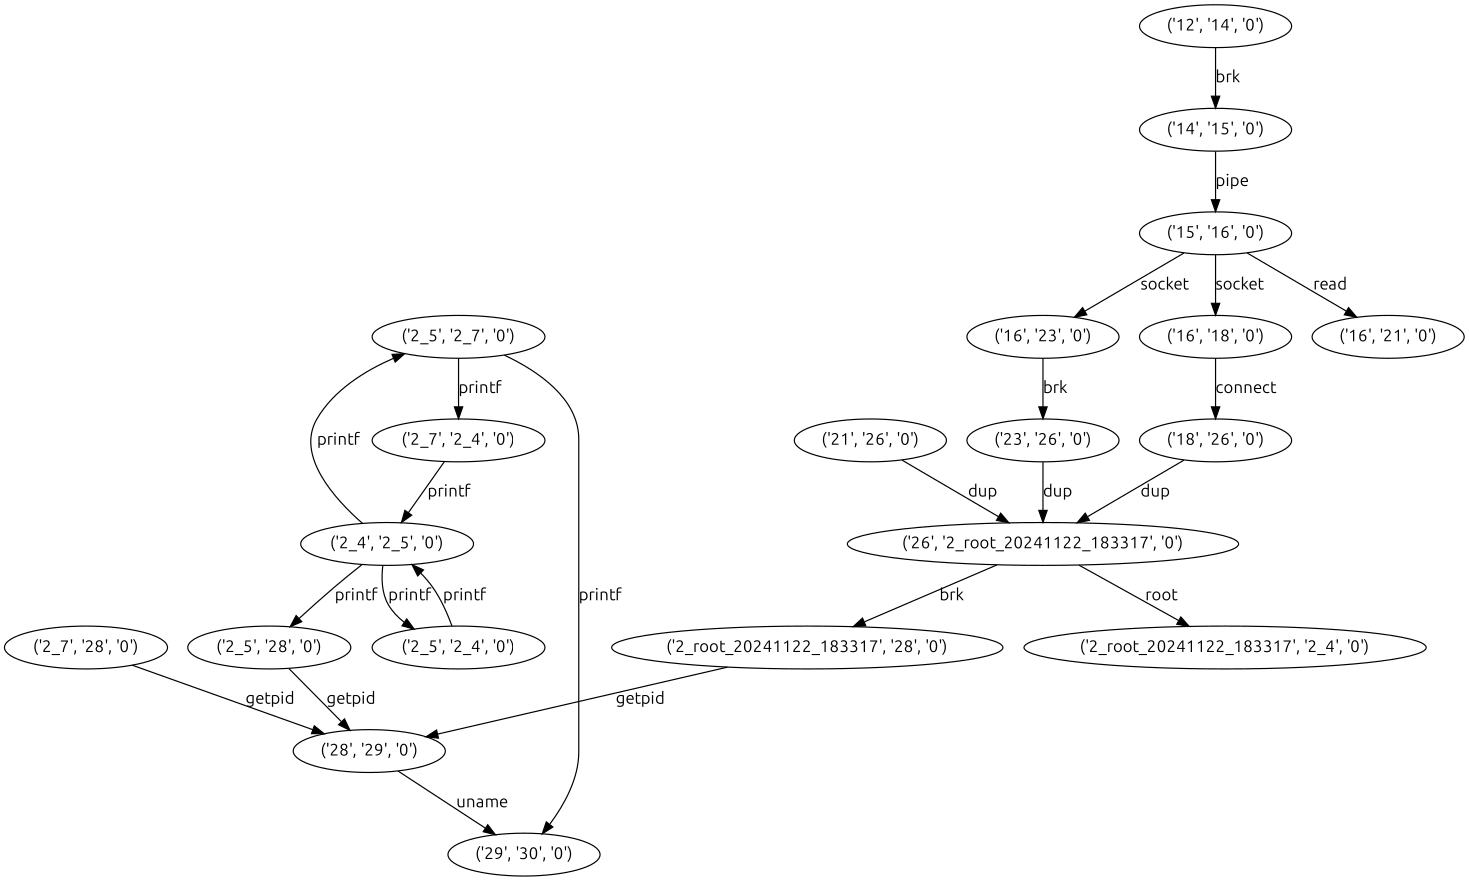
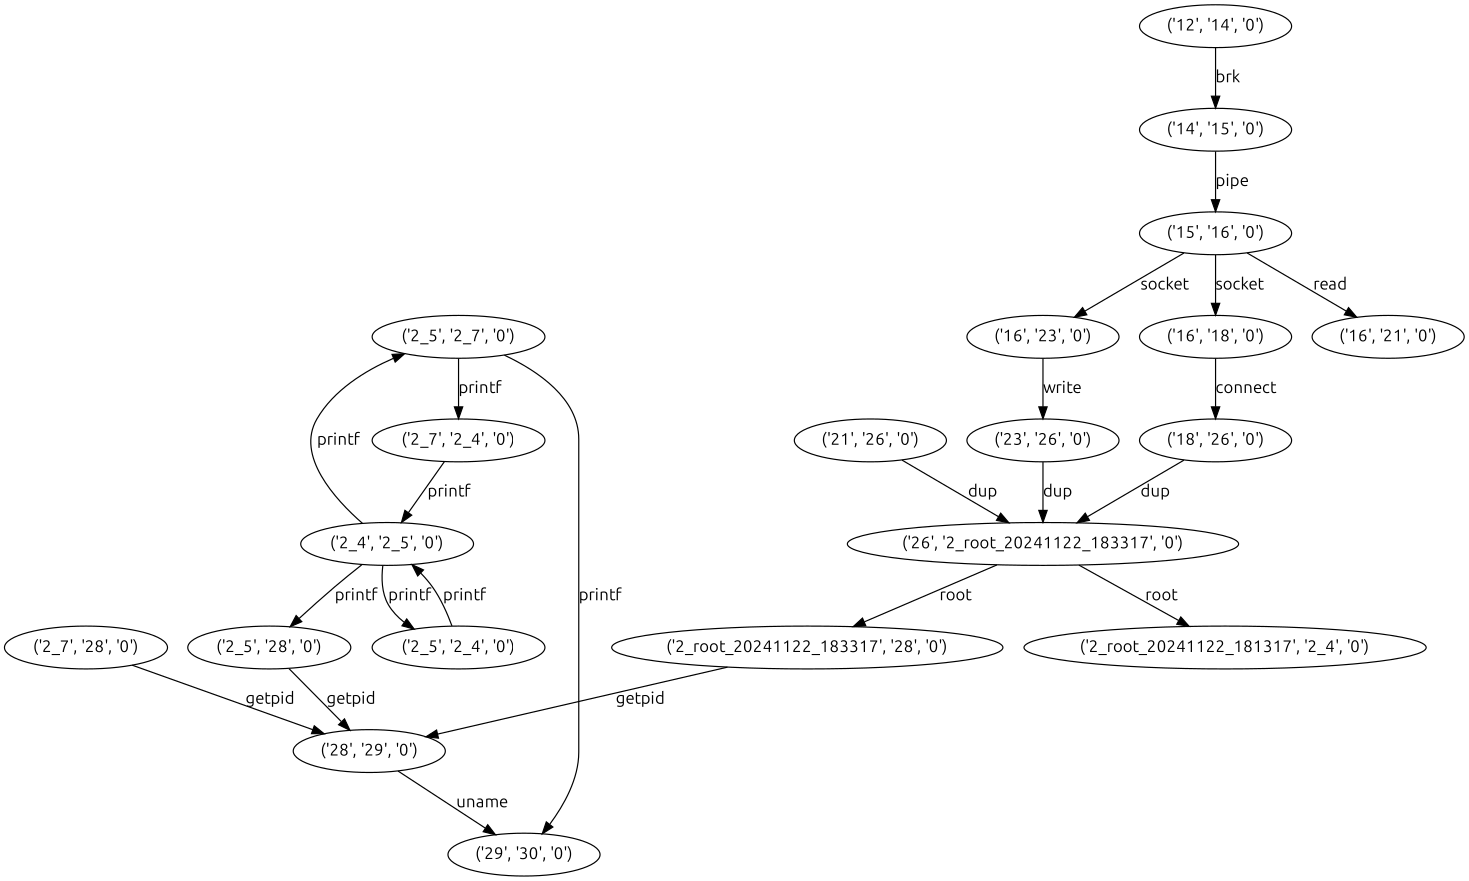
(1055, 389) -> (1063, 389)
(952, 596) -> (956, 596)
(1225, 648) -> (1225, 648)
